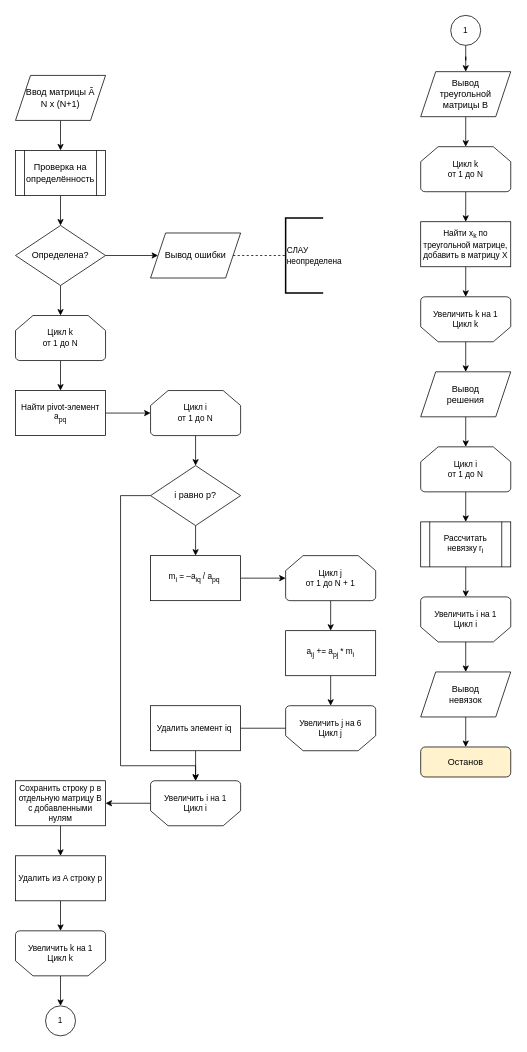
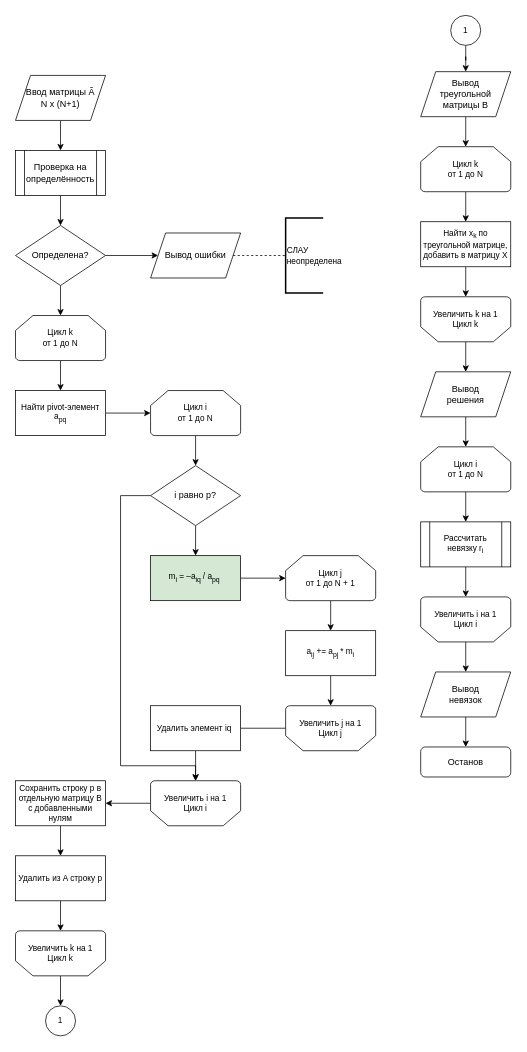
(195, 578) -> (195, 578)
(330, 728) -> (330, 728)
(465, 762) -> (465, 762)
